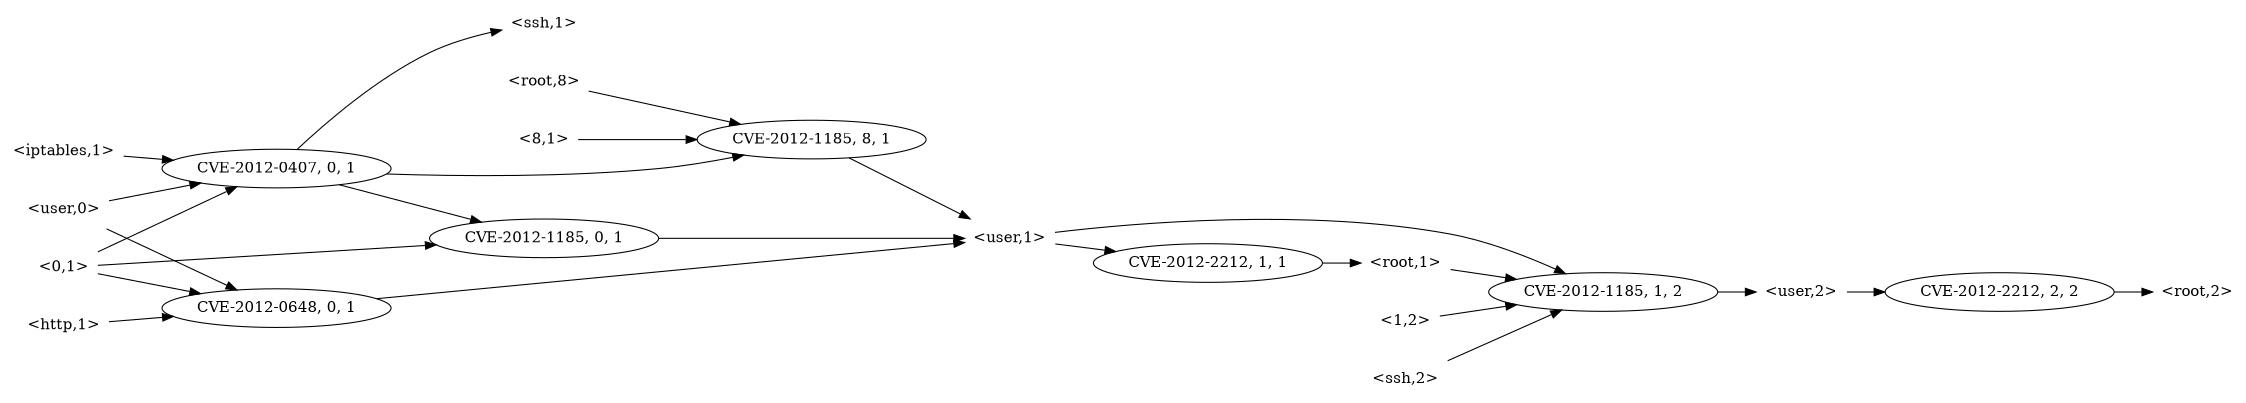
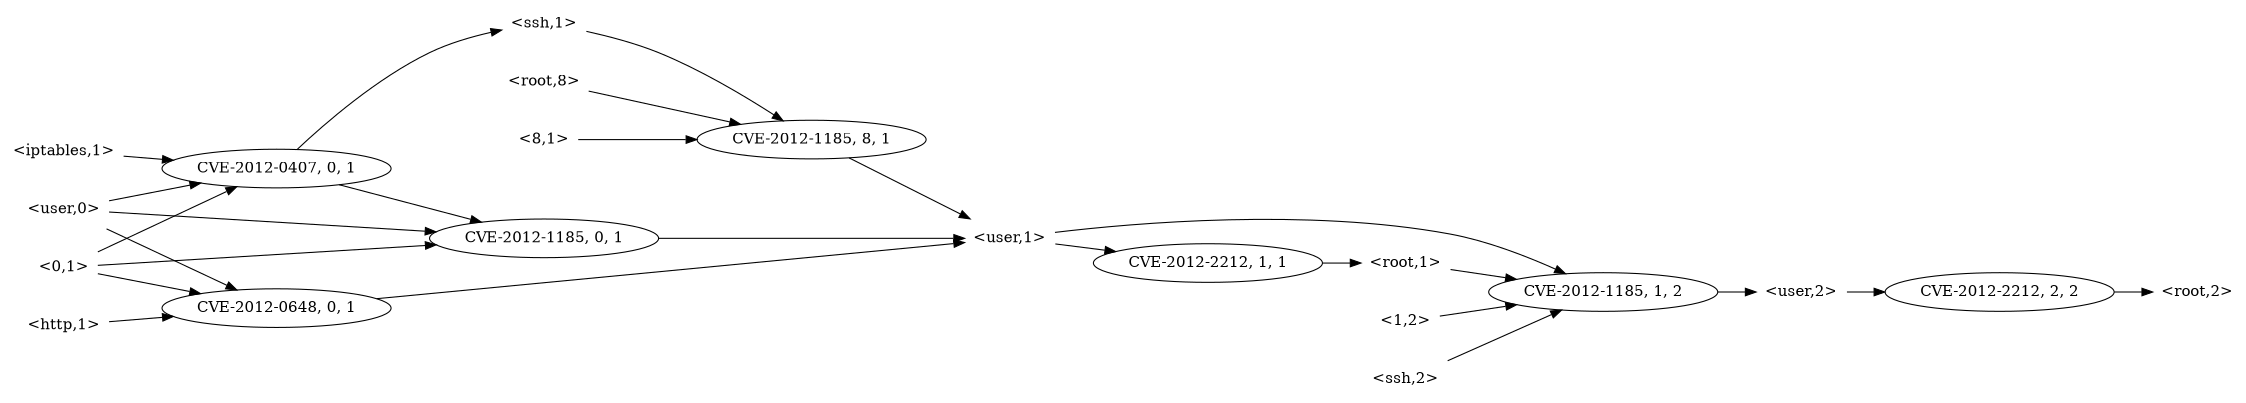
(560, 174) -> (684, 64)
none -> (267, 222)
